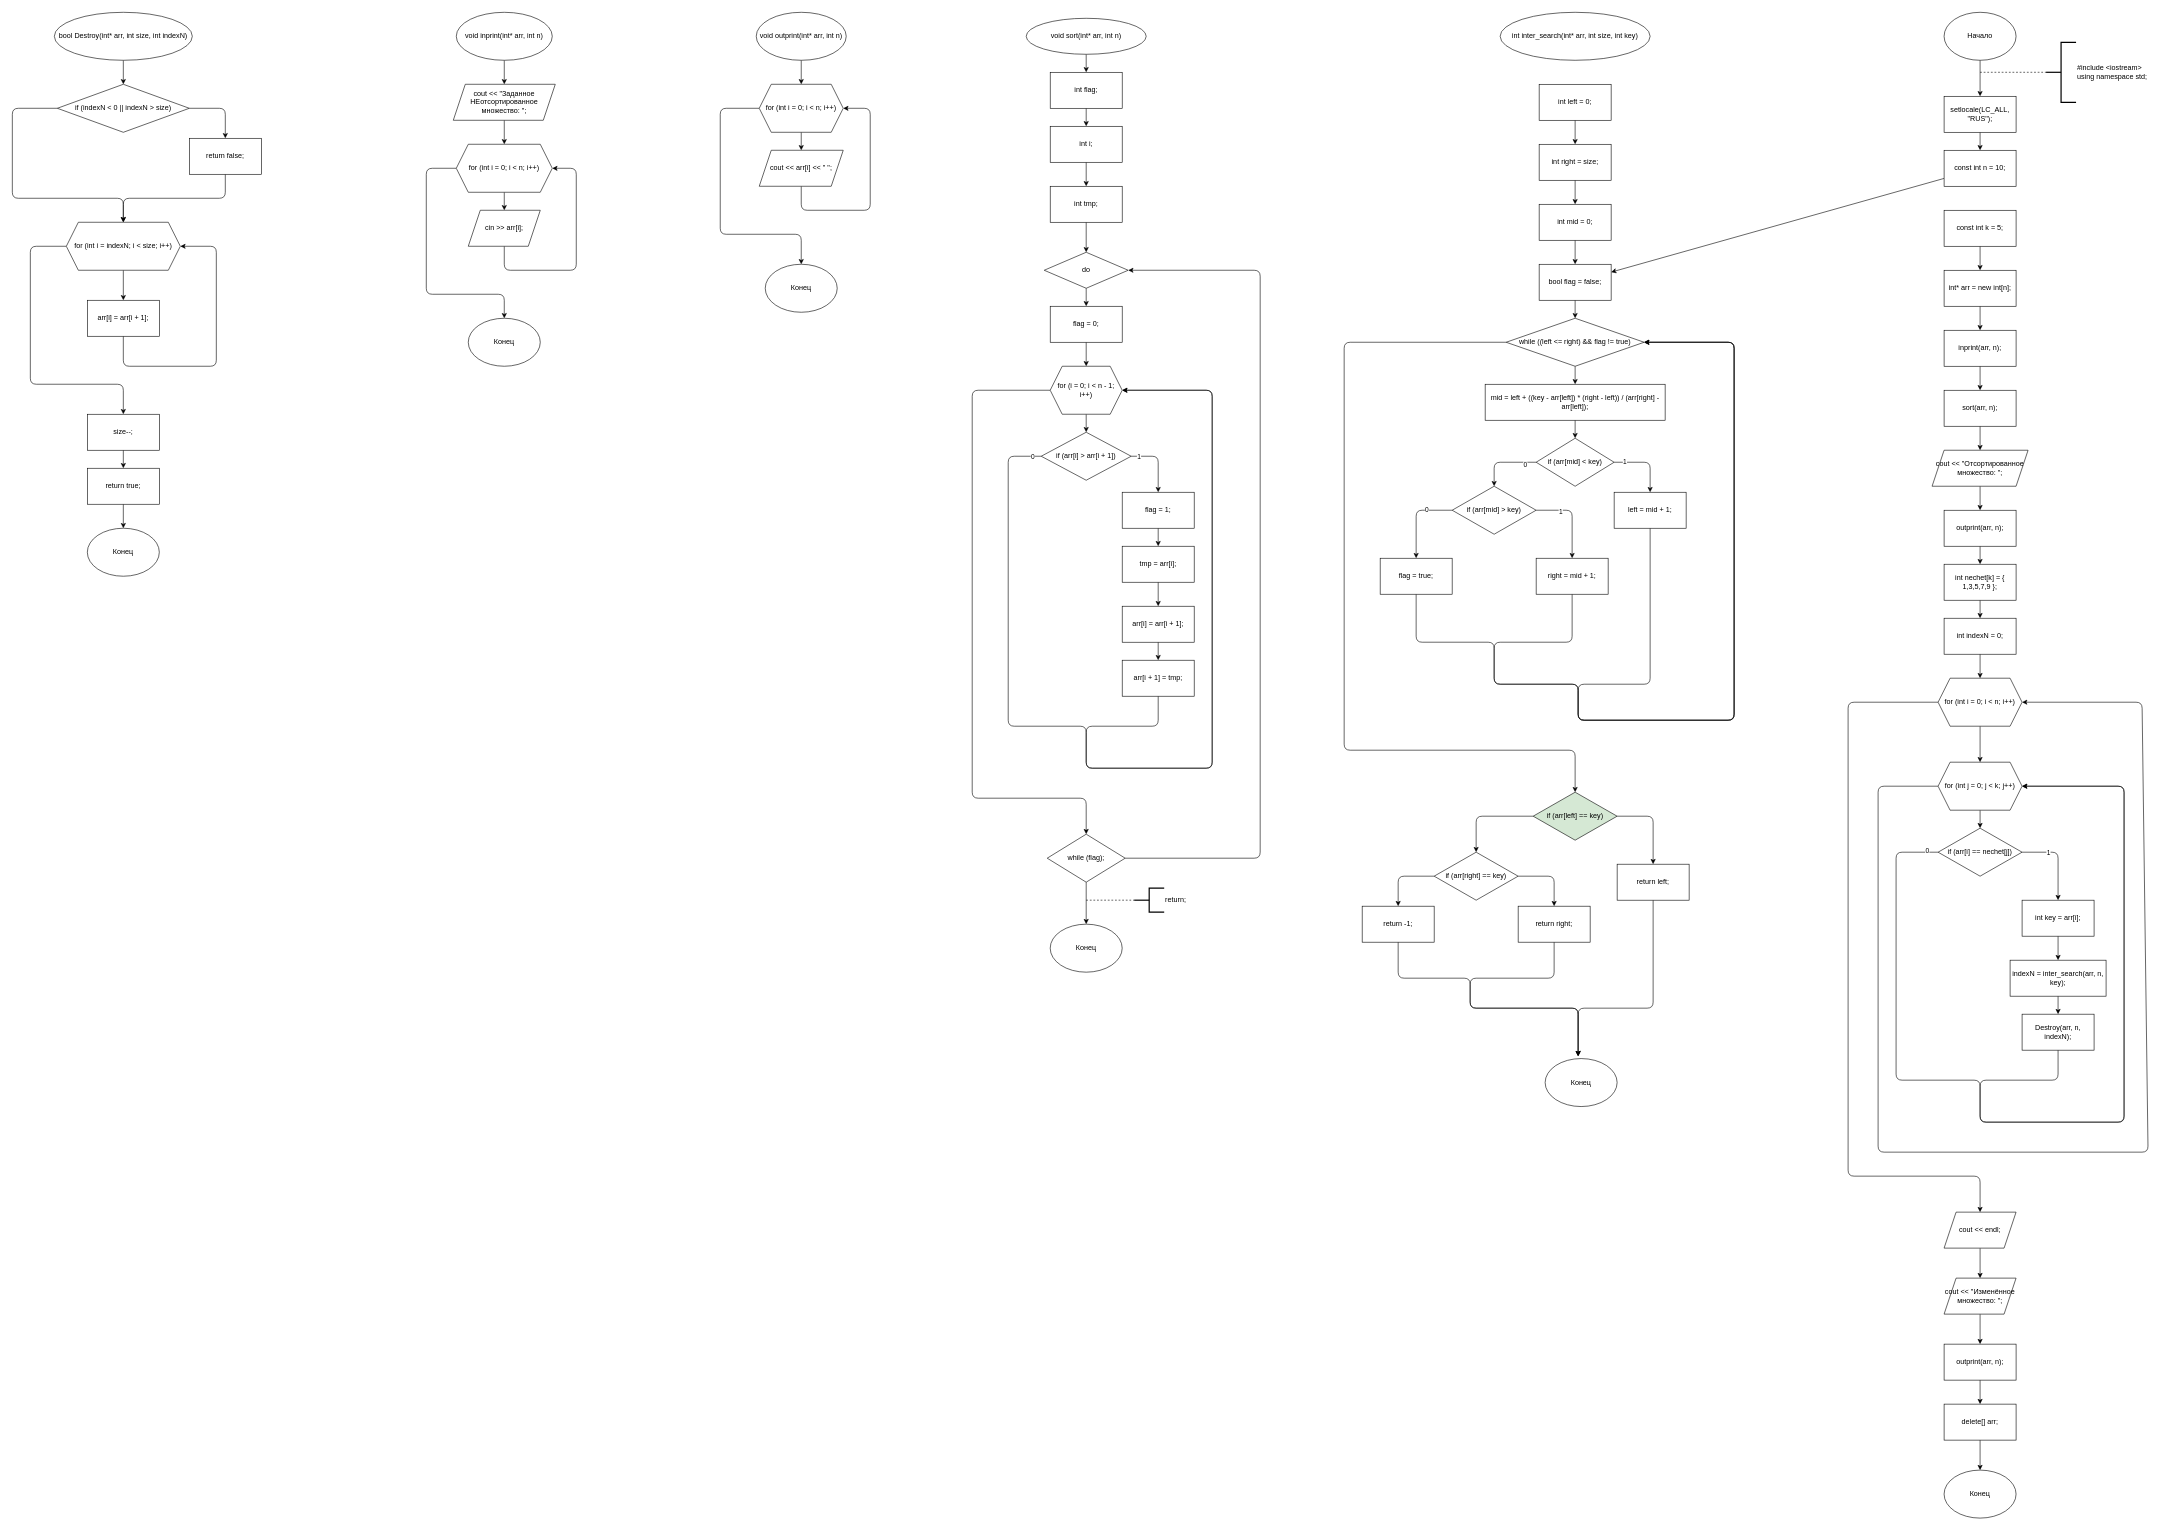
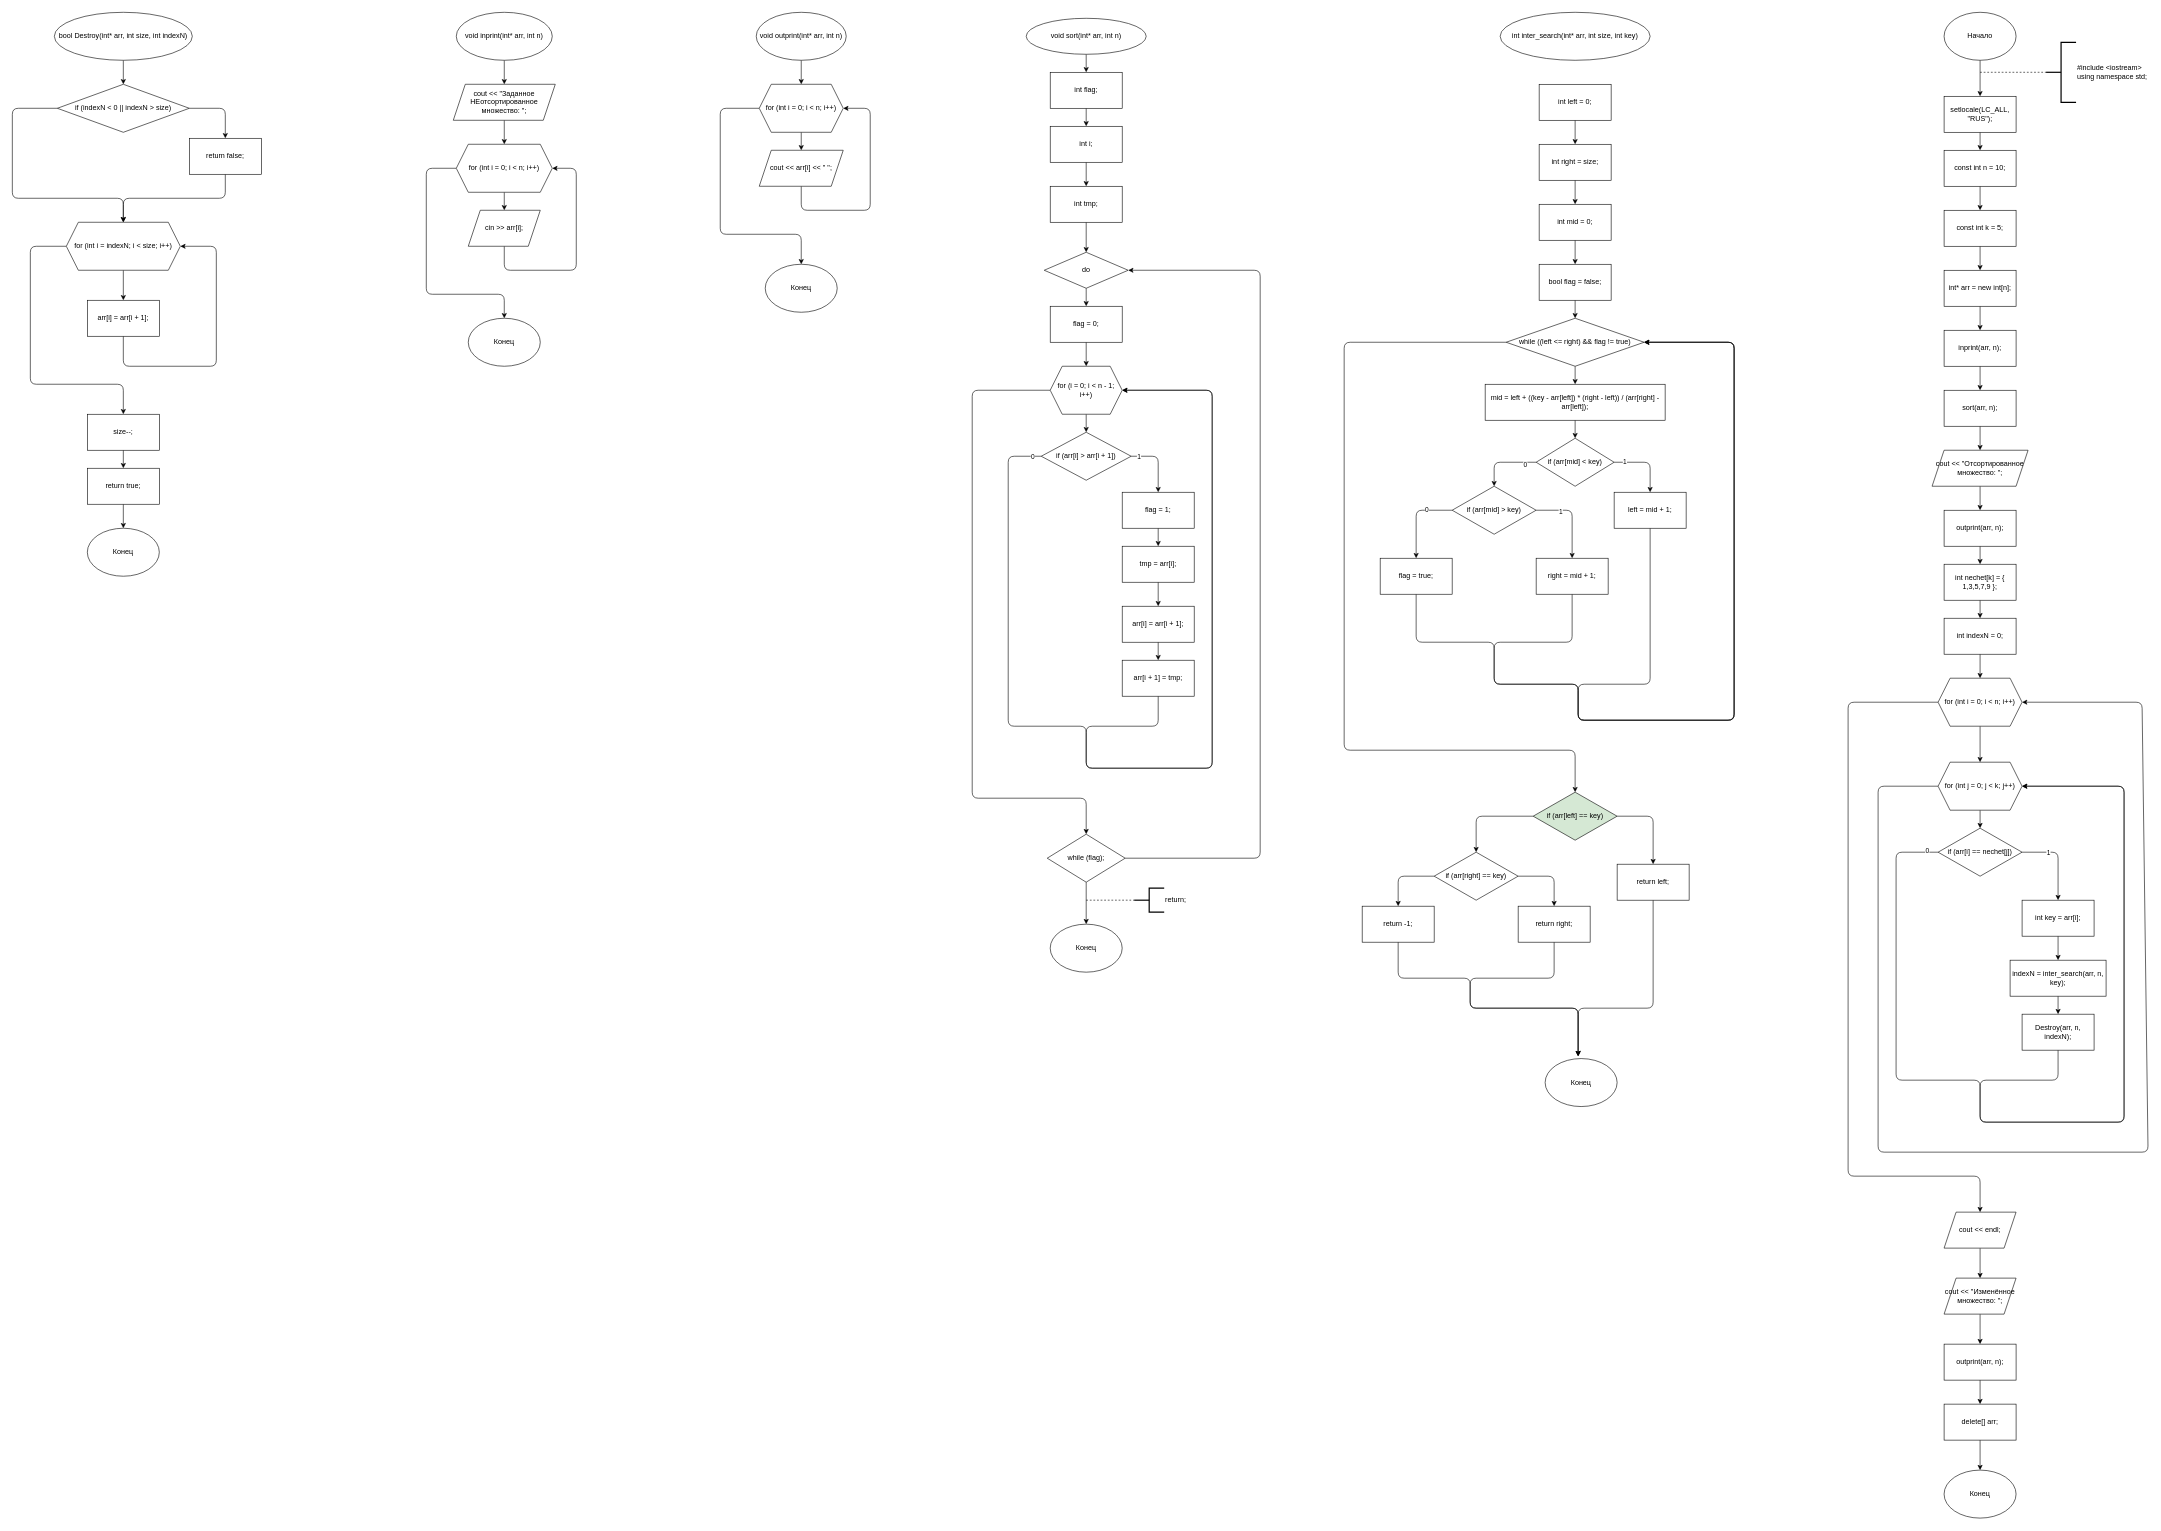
(1779, 225) -> (1980, 204)
